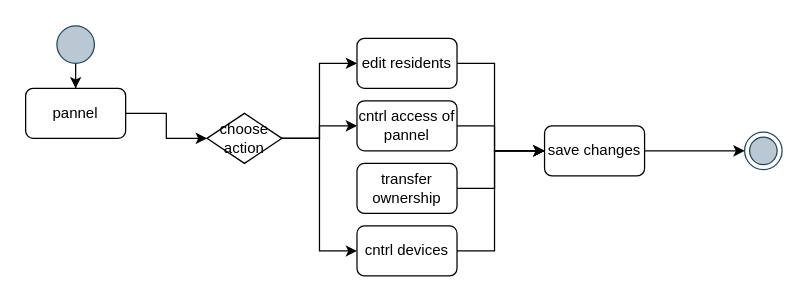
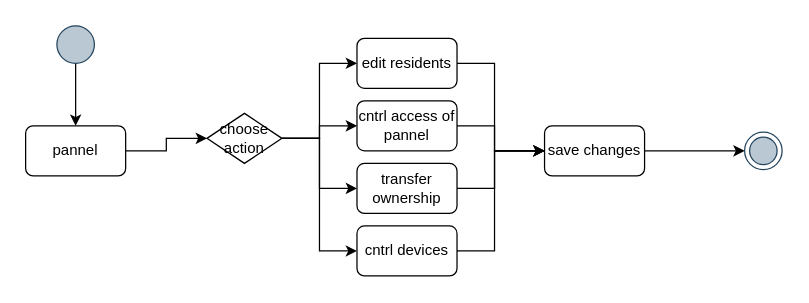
(76, 113) -> (76, 151)
none -> (336, 188)
